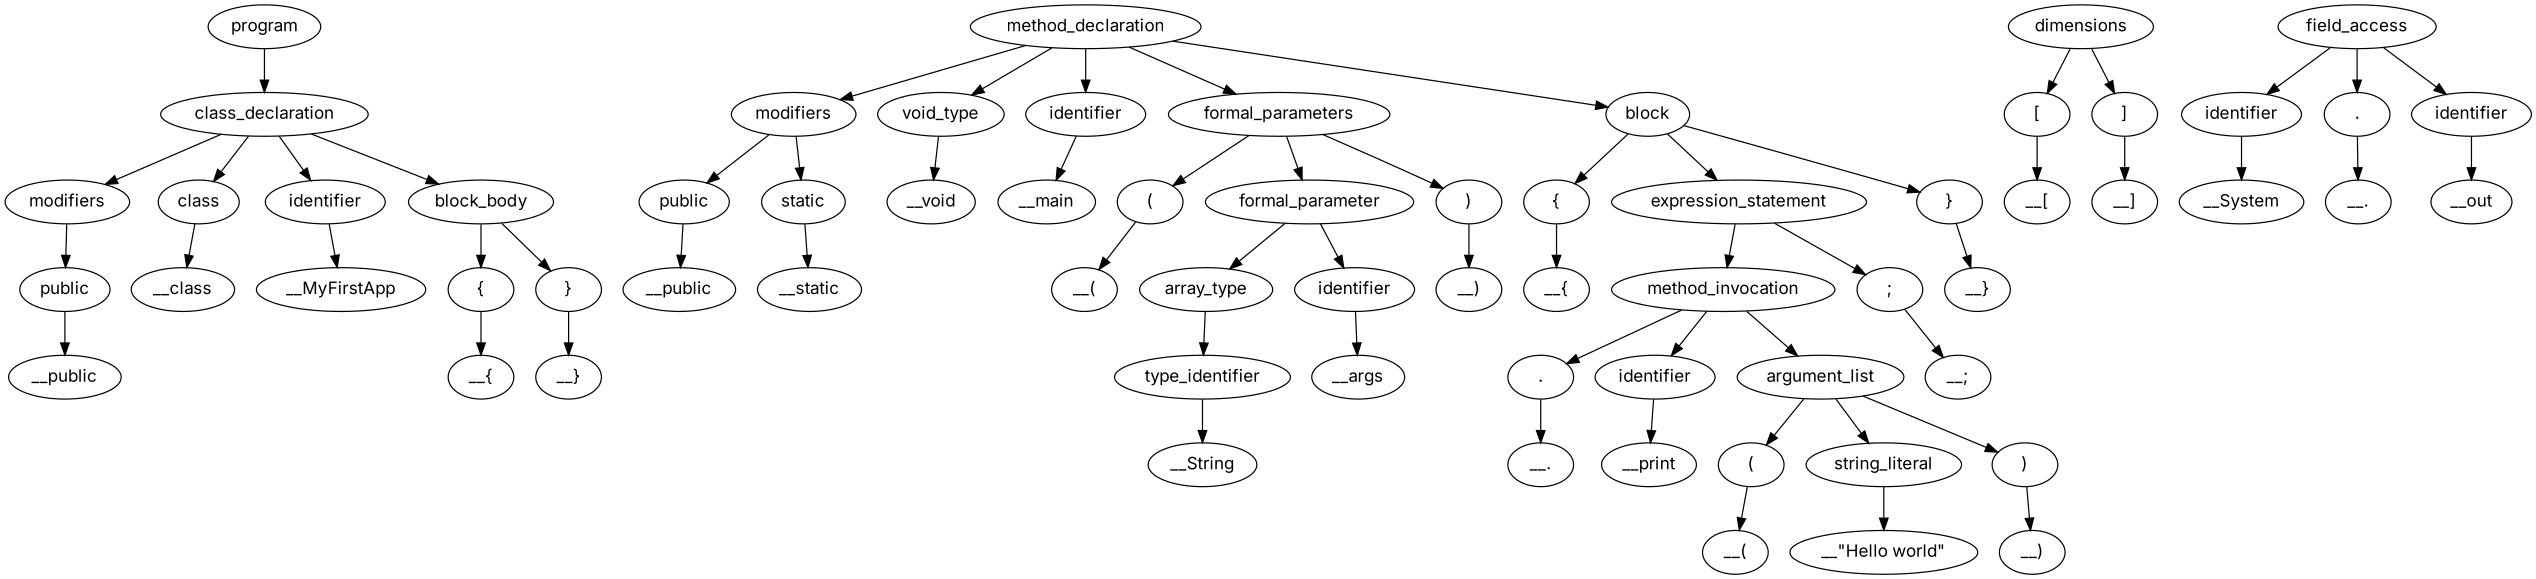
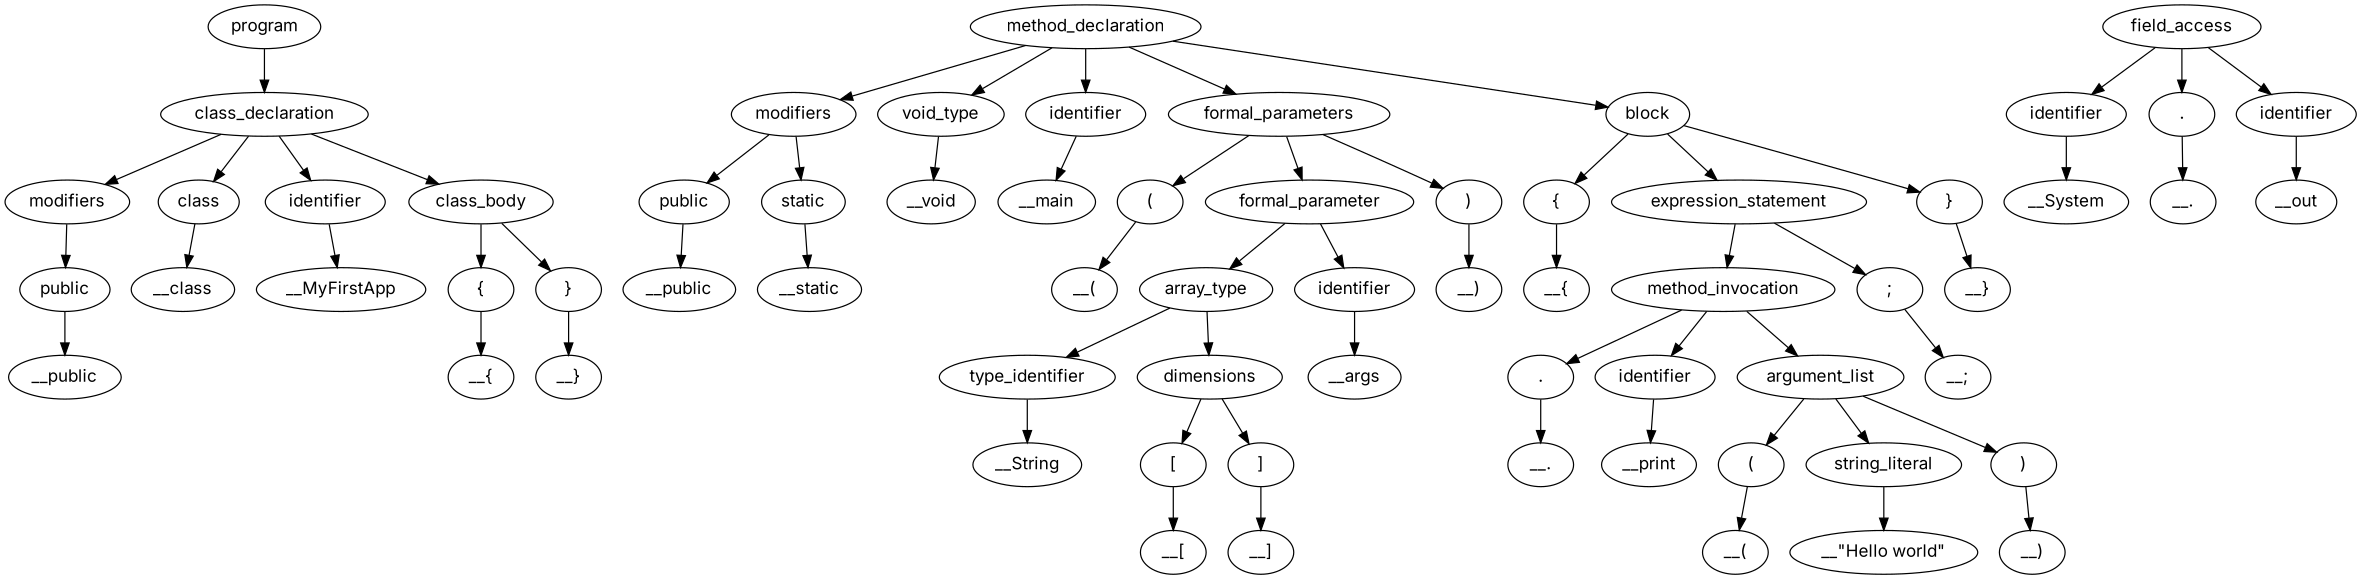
(481, 202) -> (481, 202)
none -> (1208, 327)
